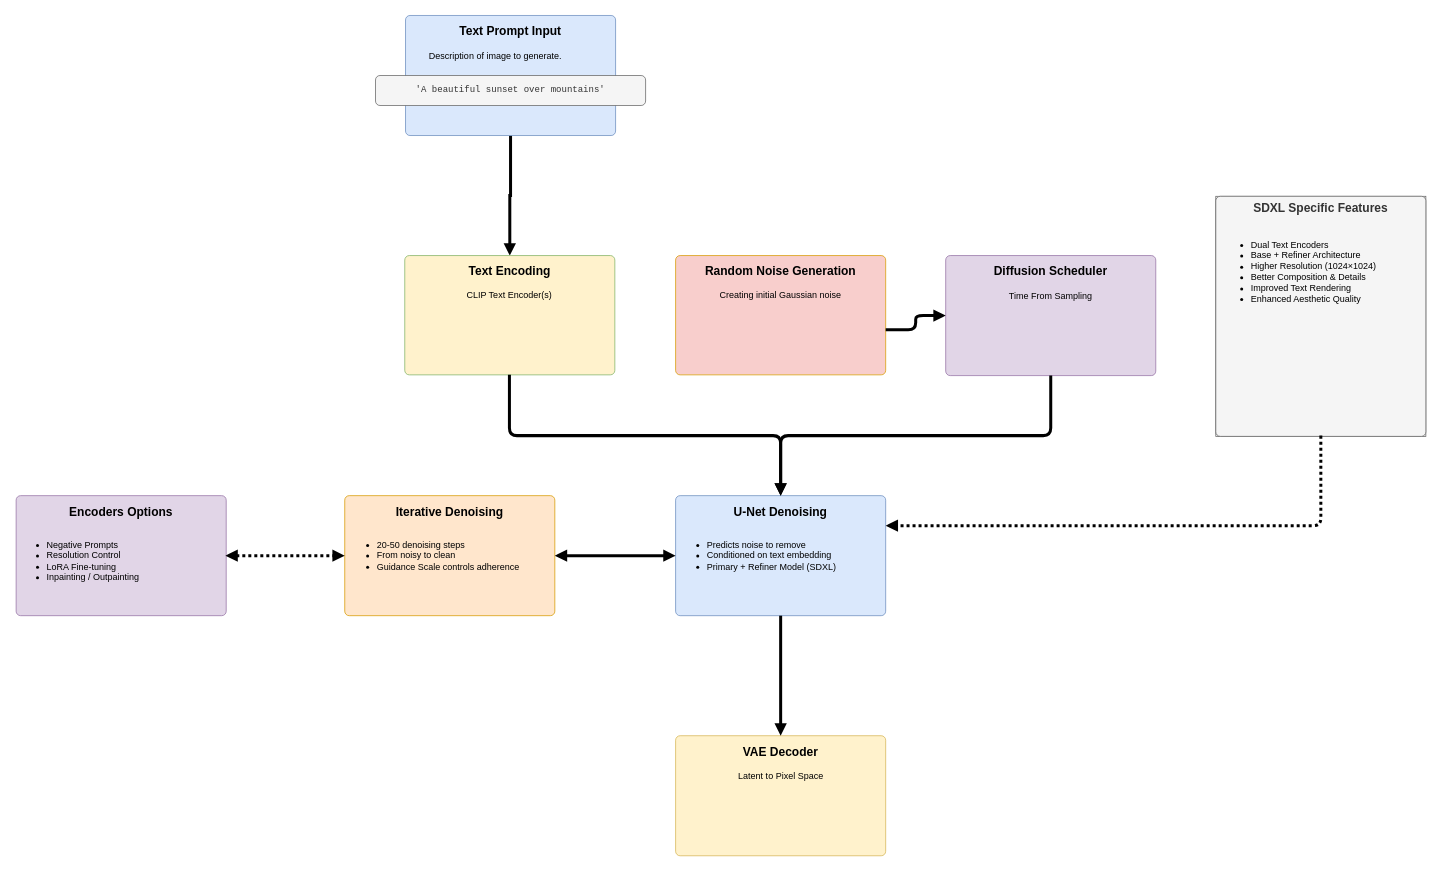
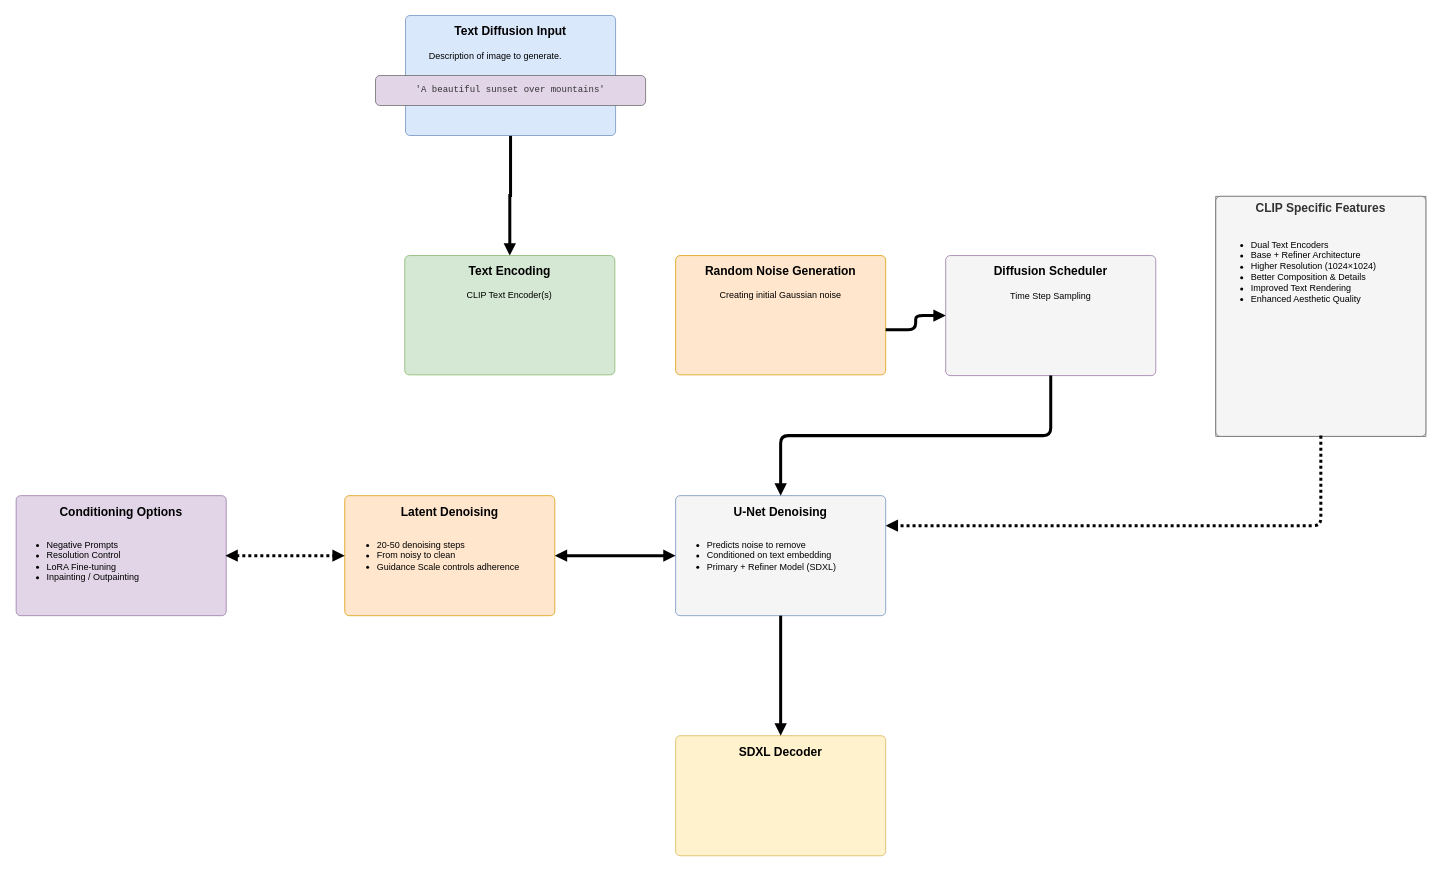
(510, 32) -> (510, 32)
(510, 90) -> (510, 90)
(1320, 209) -> (1320, 209)
(1050, 296) -> (1050, 296)
(510, 315) -> (510, 315)
(780, 315) -> (780, 315)
(1050, 315) -> (1050, 315)
(616, 435) -> none
(121, 512) -> (121, 512)
(450, 512) -> (450, 512)
(780, 555) -> (780, 555)
(780, 752) -> (780, 752)
(781, 810) -> none
